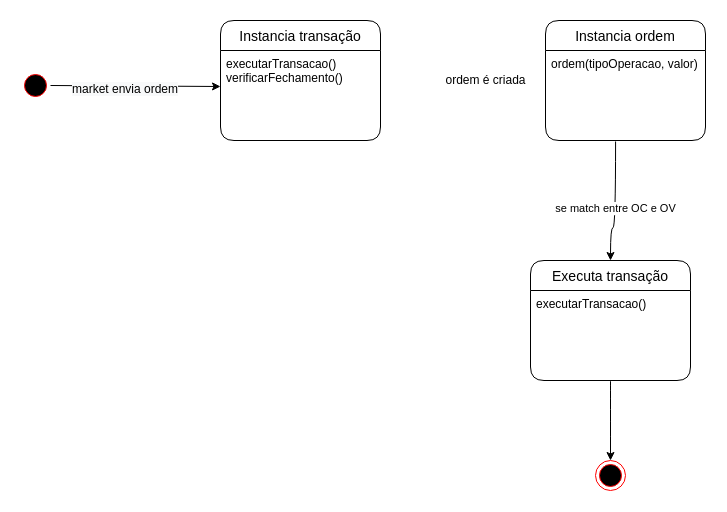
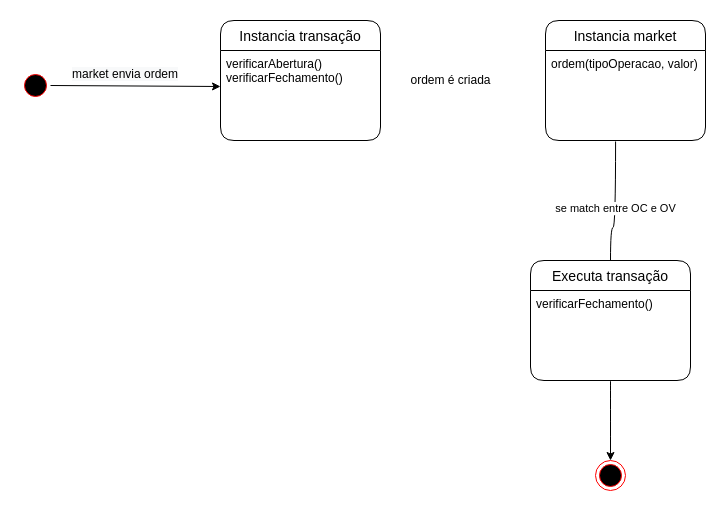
(625, 36) -> (625, 36)
(290, 64) -> (287, 64)
(486, 81) -> (451, 81)
(136, 91) -> (136, 76)
(611, 252) -> (611, 254)
(600, 304) -> (603, 304)
